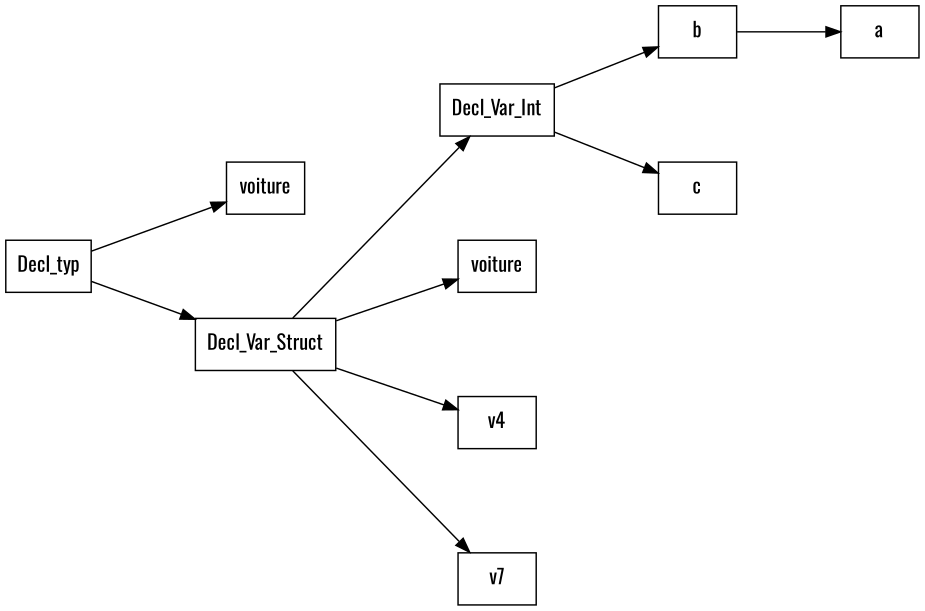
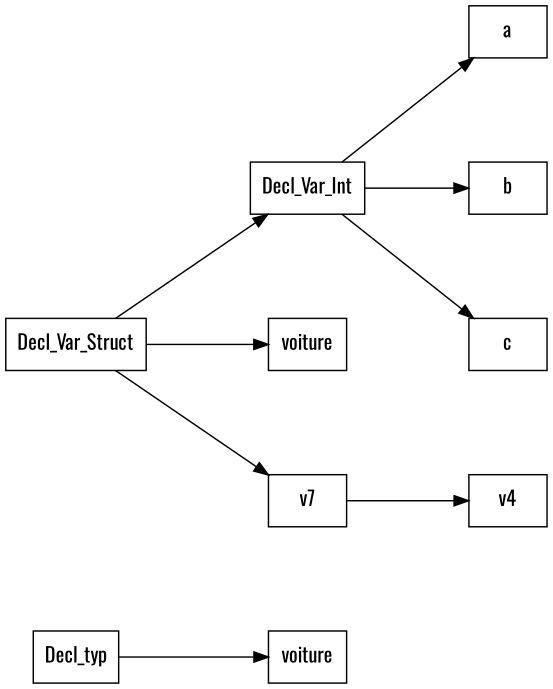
(781, 32) -> (402, 115)
(136, 298) -> none
(390, 387) -> (400, 501)
